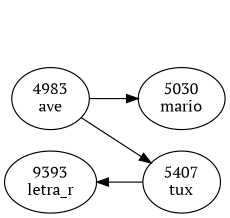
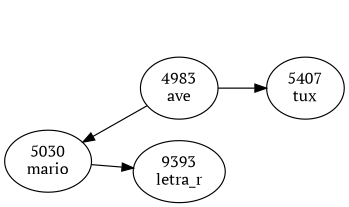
(126, 182) -> (107, 166)
